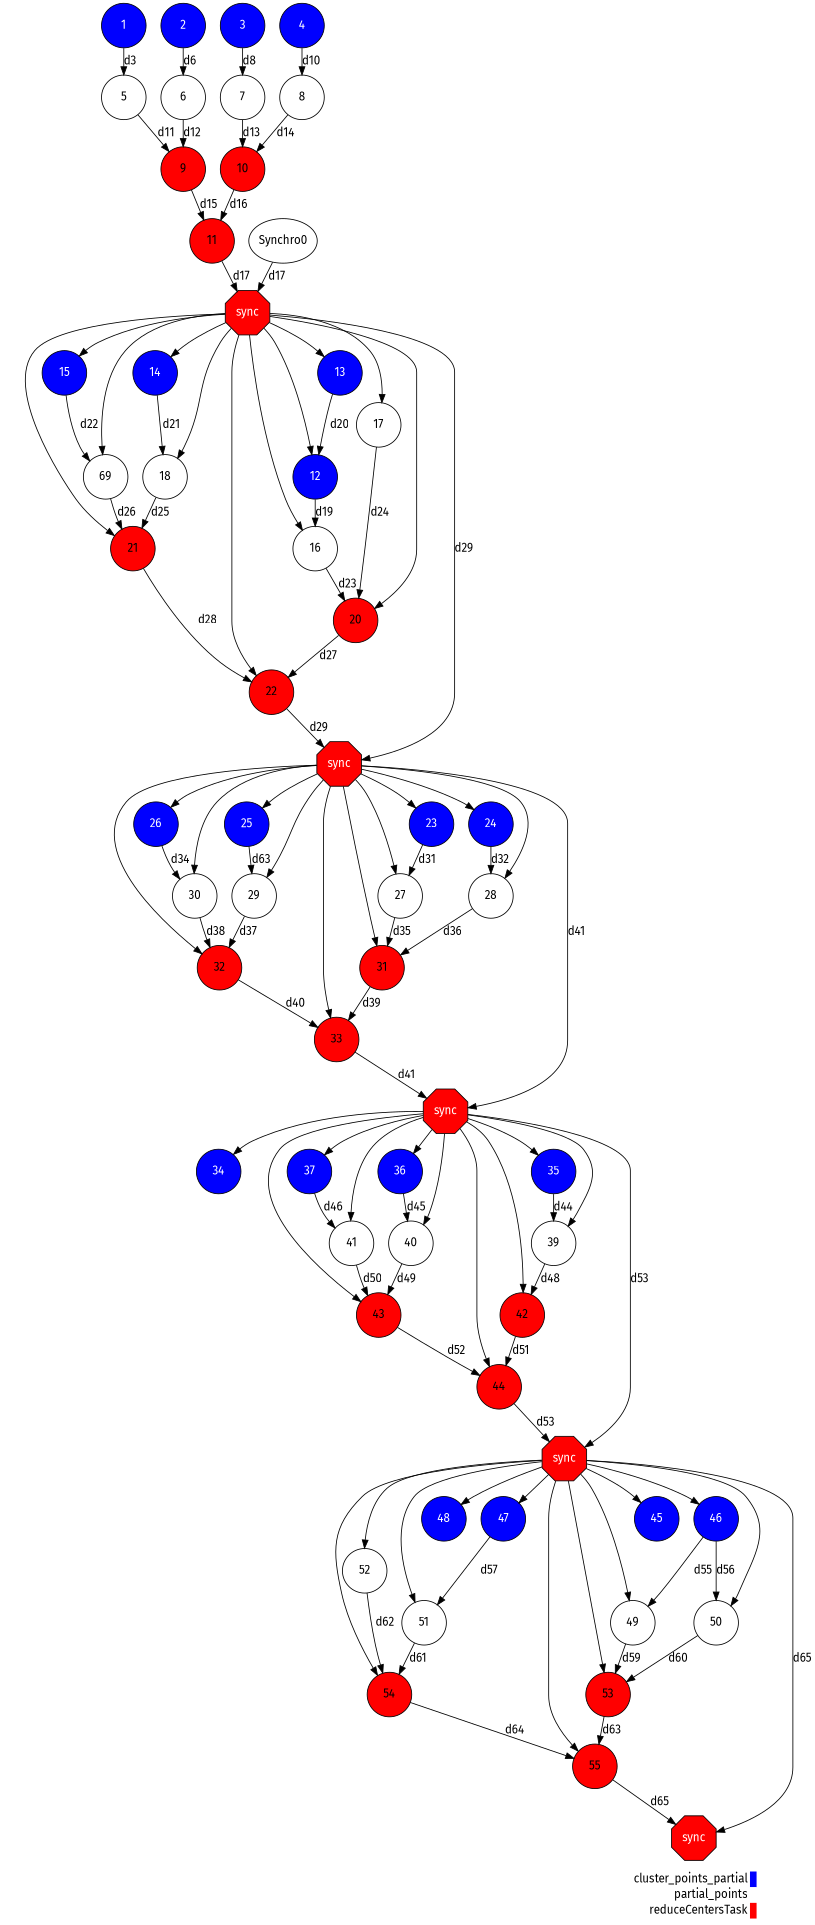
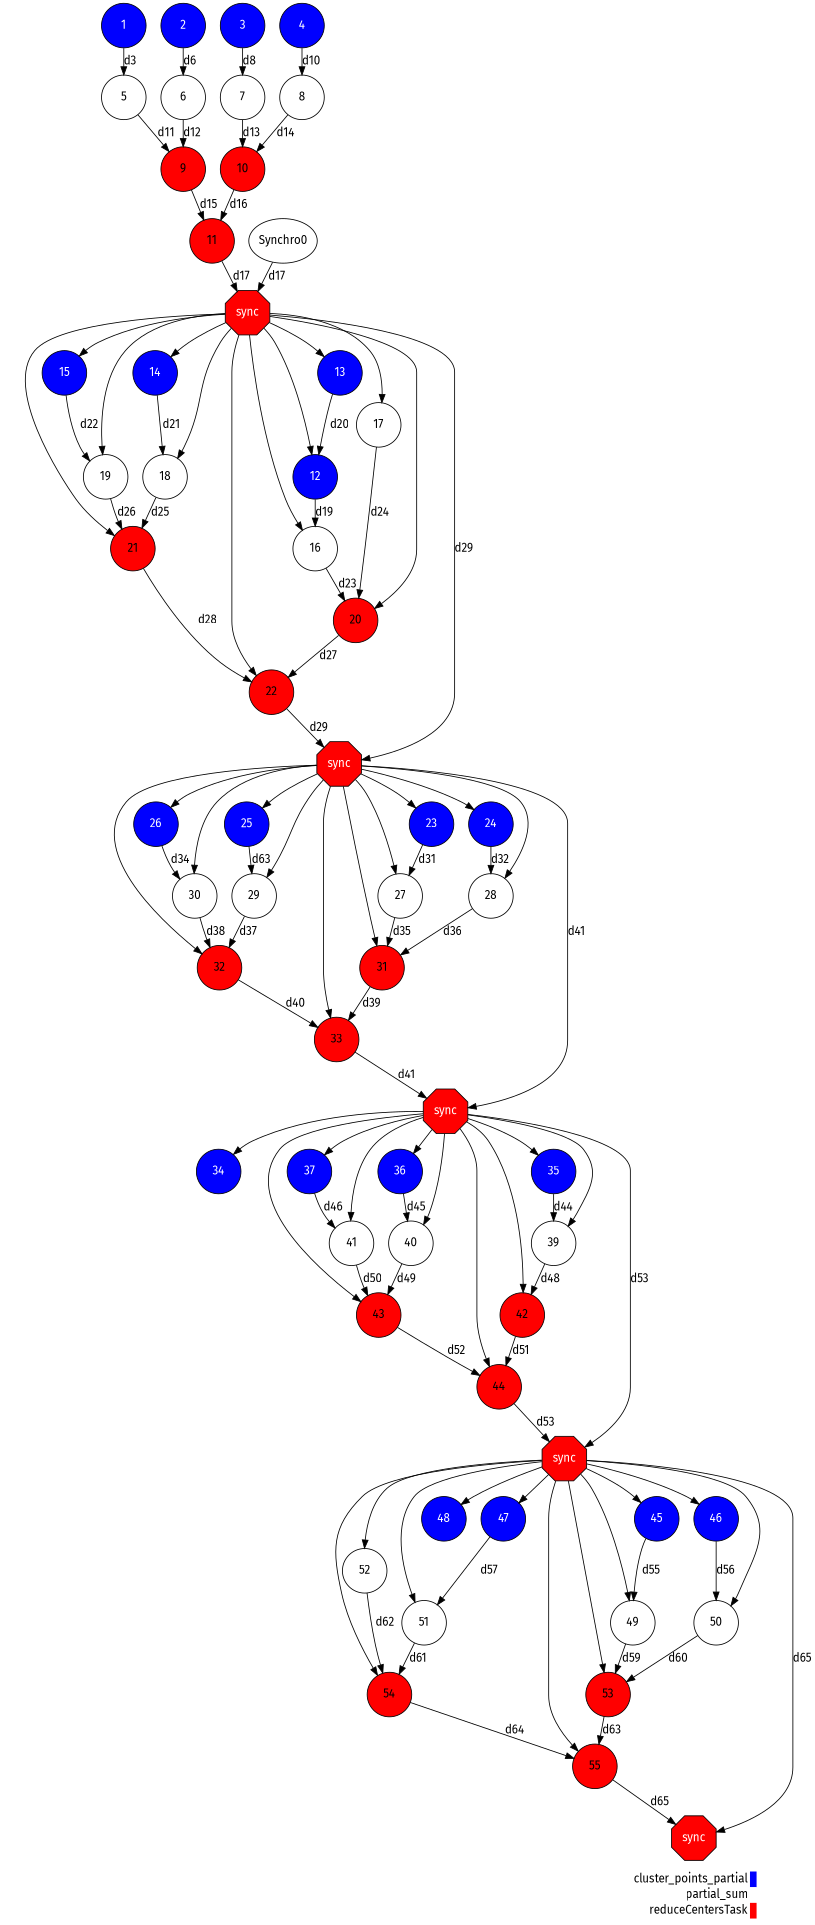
(106, 477) -> (106, 477)
(679, 1569) -> (638, 1565)
(711, 1895) -> (717, 1895)
